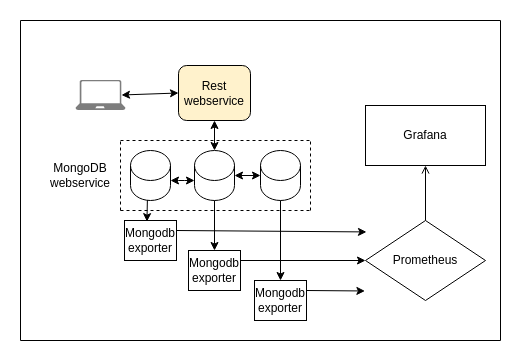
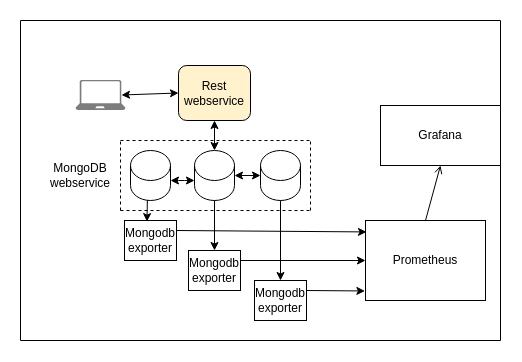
(426, 136) -> (441, 136)
(426, 261) -> (426, 261)
